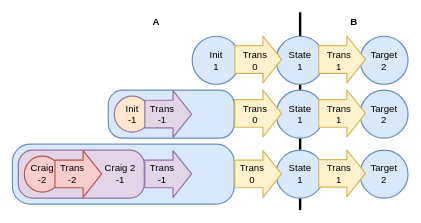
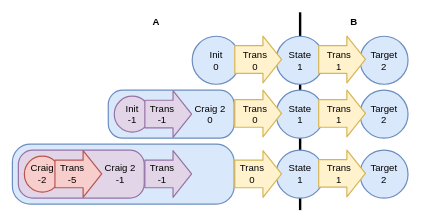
(216, 60) -> (216, 60)
(132, 114) -> (132, 114)
none -> (210, 114)
(72, 174) -> (72, 174)
